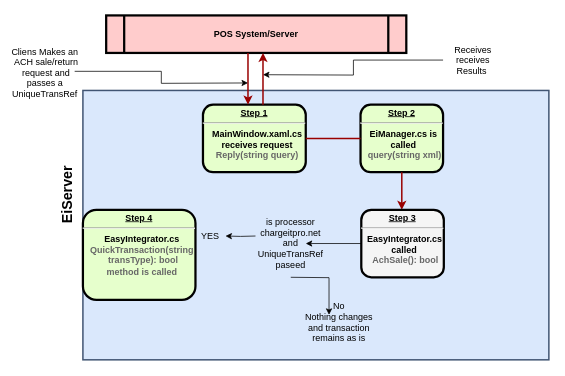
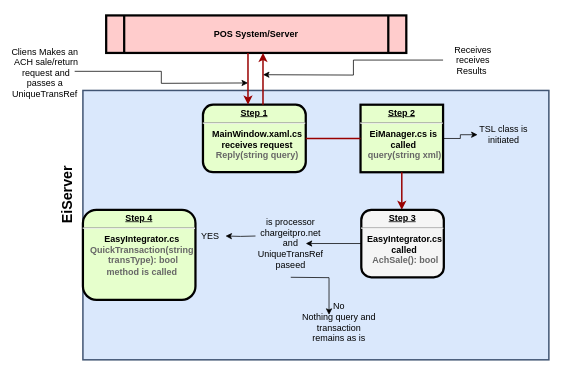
none -> (504, 135)
(402, 138) -> (402, 138)
none -> (459, 138)
(339, 322) -> (339, 322)
